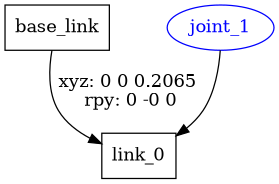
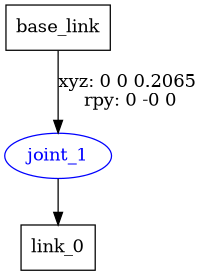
(54, 102) -> (58, 85)
